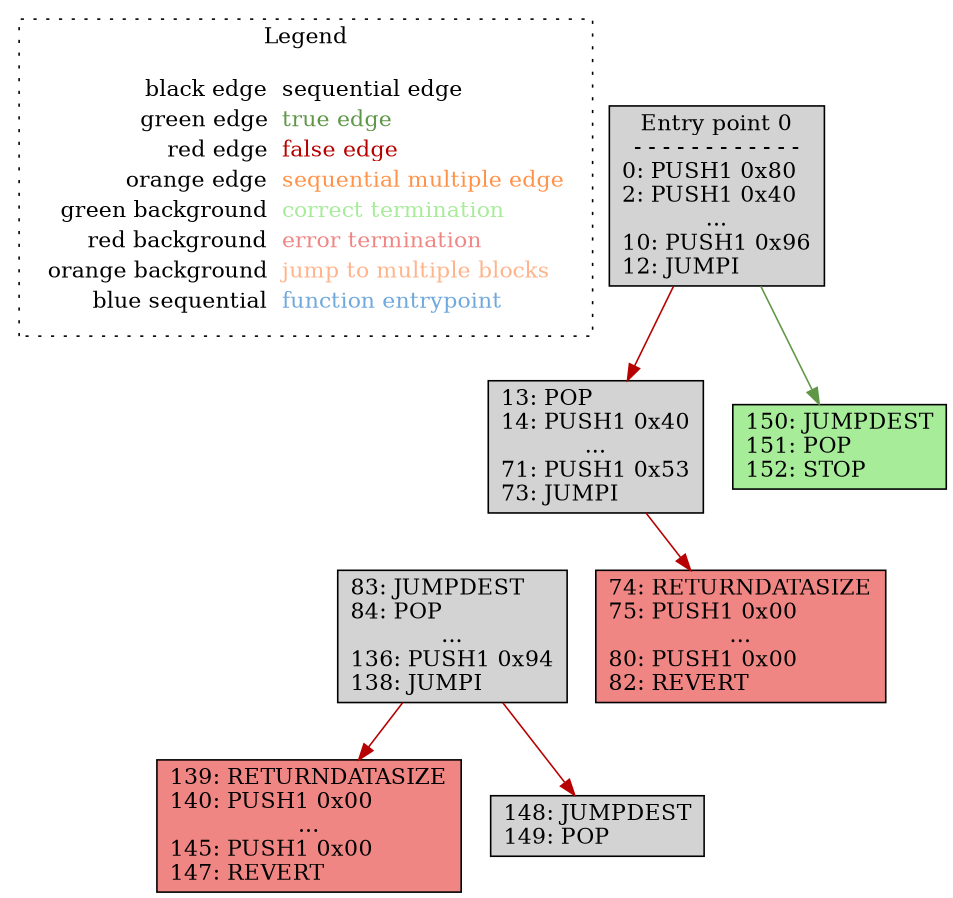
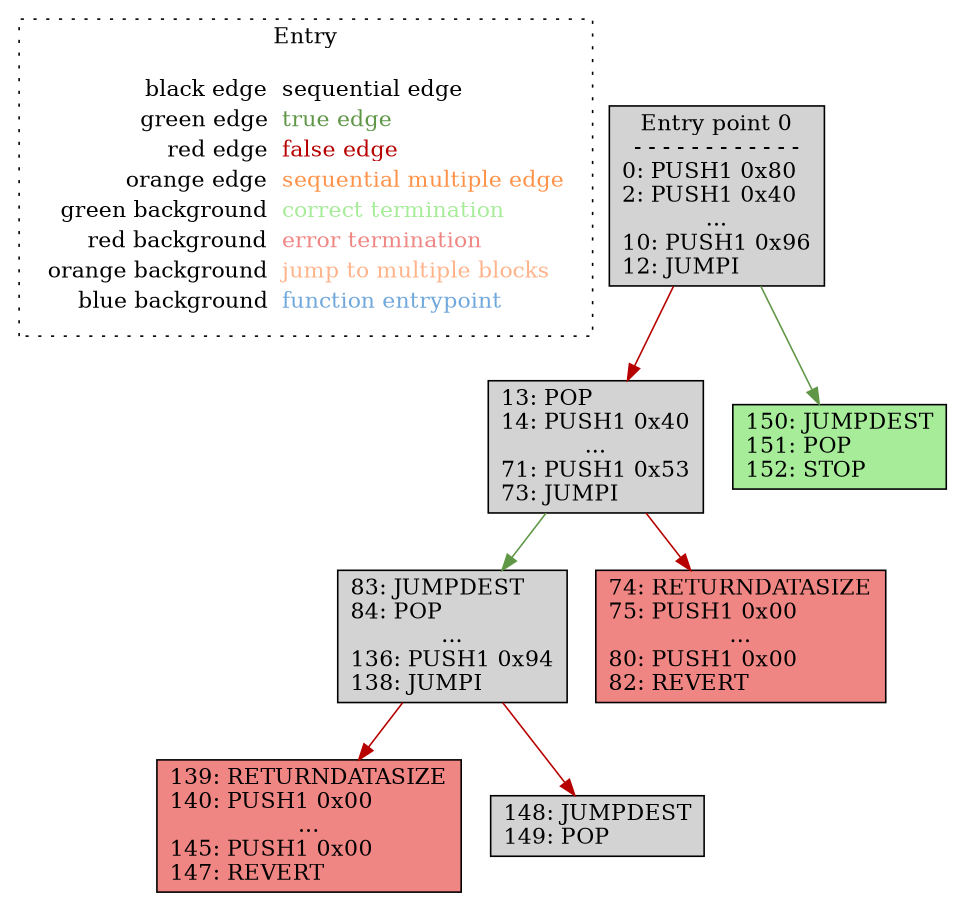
(306, 37) -> (306, 37)
(184, 301) -> (177, 301)
none -> (529, 535)
